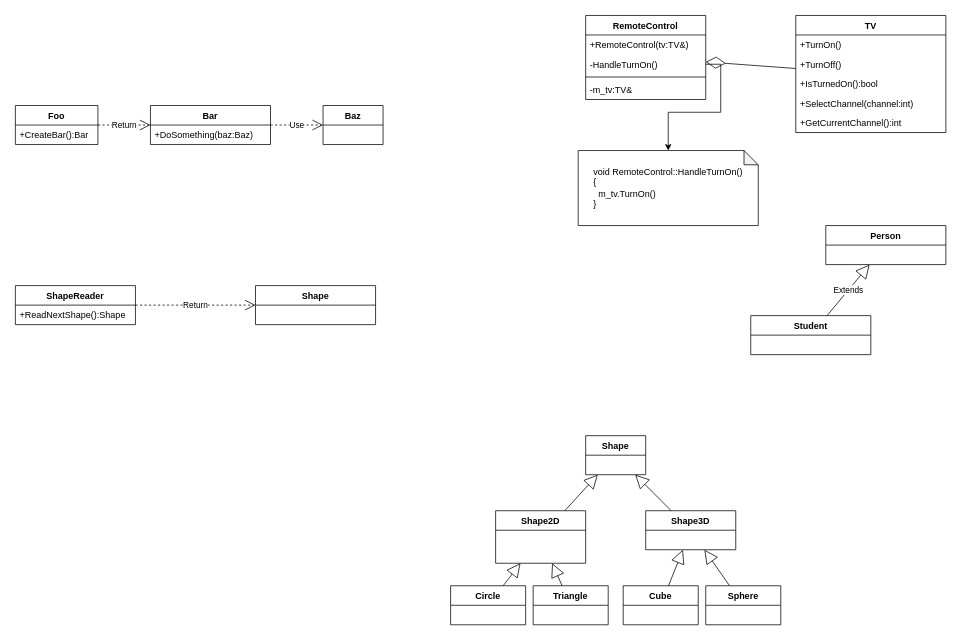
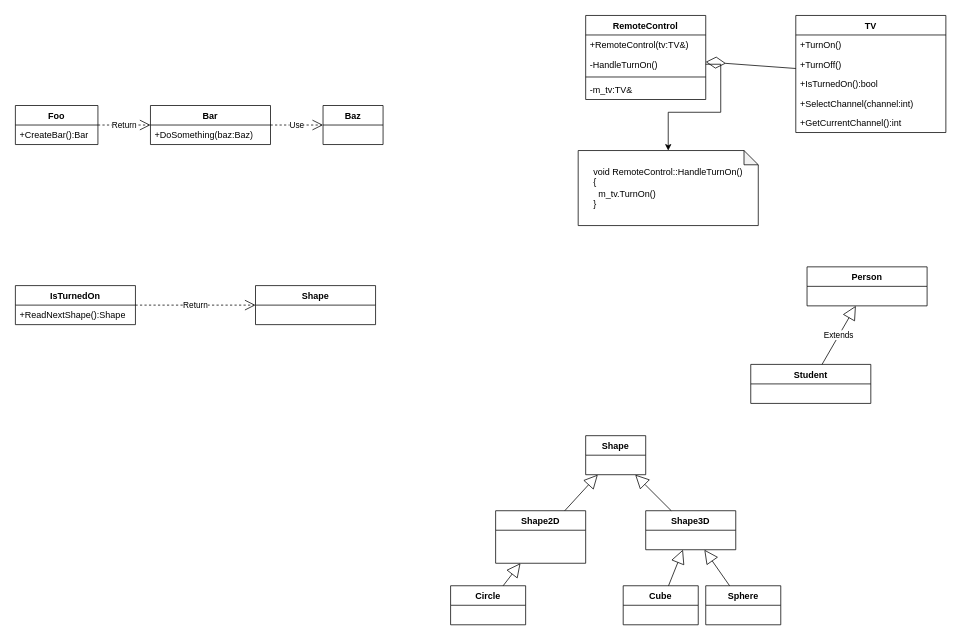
(885, 245) -> (867, 286)
(75, 296) -> (75, 296)
(810, 335) -> (810, 384)
(560, 580) -> none
(570, 605) -> none
